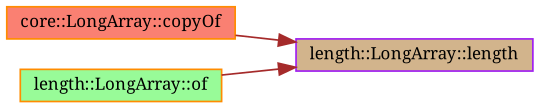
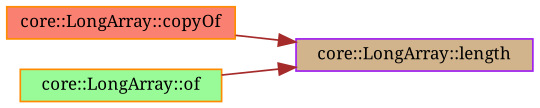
(414, 55) -> (414, 55)
(121, 85) -> (121, 85)
